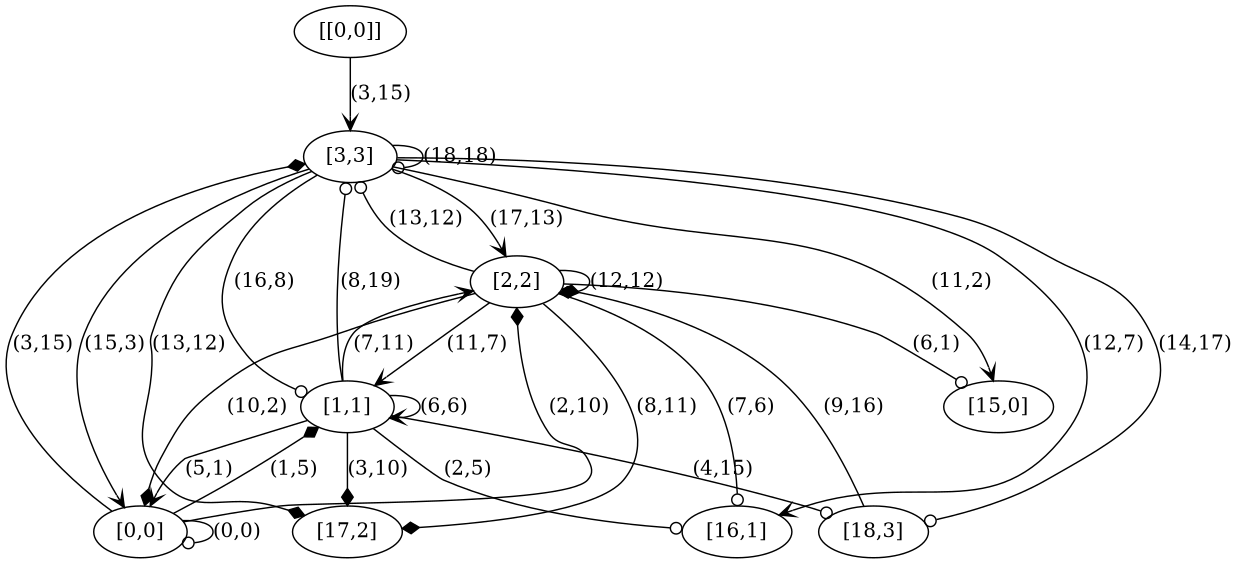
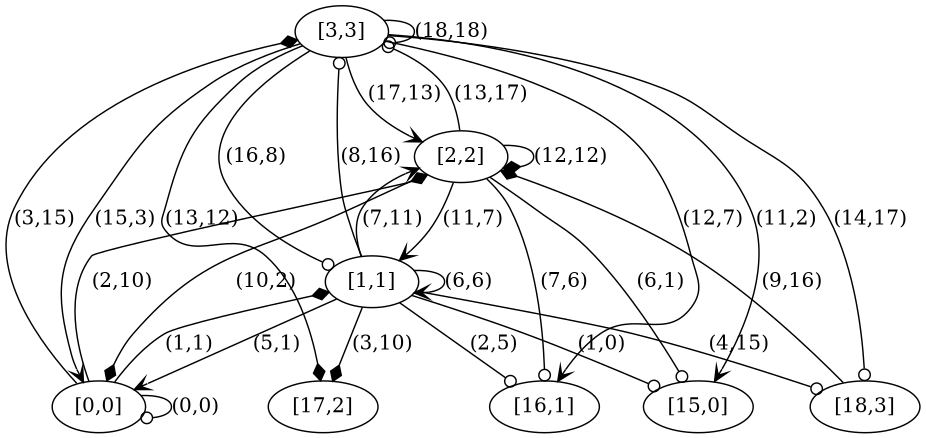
(350, 32) -> none
(426, 219) -> (491, 94)
(371, 282) -> (371, 157)
none -> (531, 336)
(294, 469) -> (189, 344)
(624, 480) -> none
